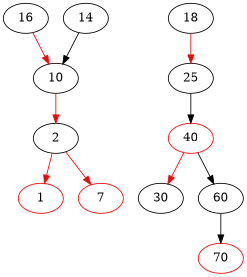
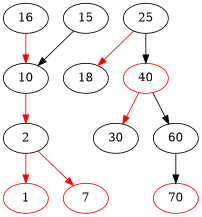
(86, 18) -> (86, 18)
(191, 44) -> (119, 45)
